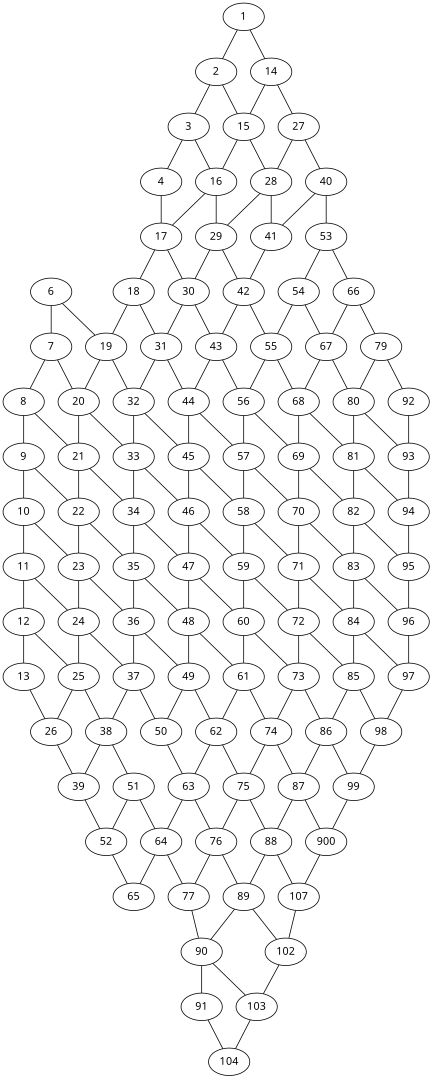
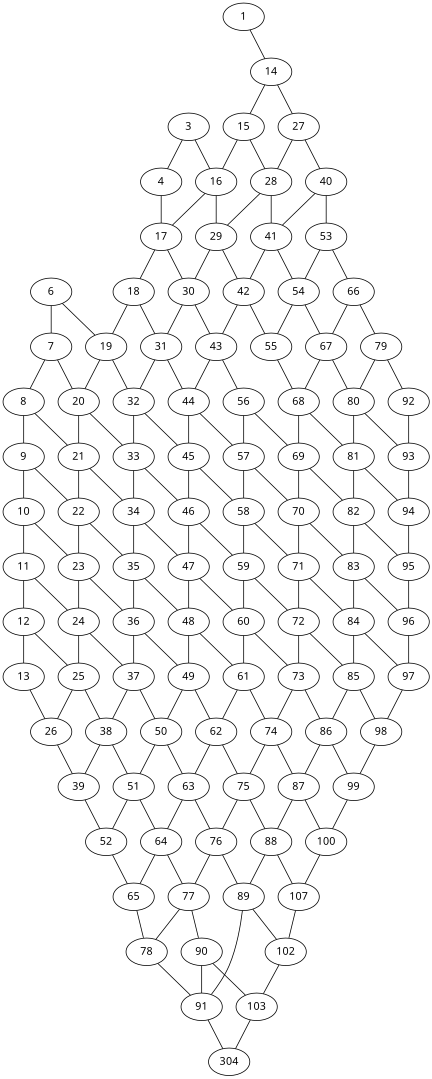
(216, 72) -> none
none -> (285, 264)
(257, 374) -> none
none -> (147, 759)
(326, 842) -> (326, 842)
(223, 924) -> (233, 955)
none -> (147, 952)
(229, 1062) -> (229, 1062)
